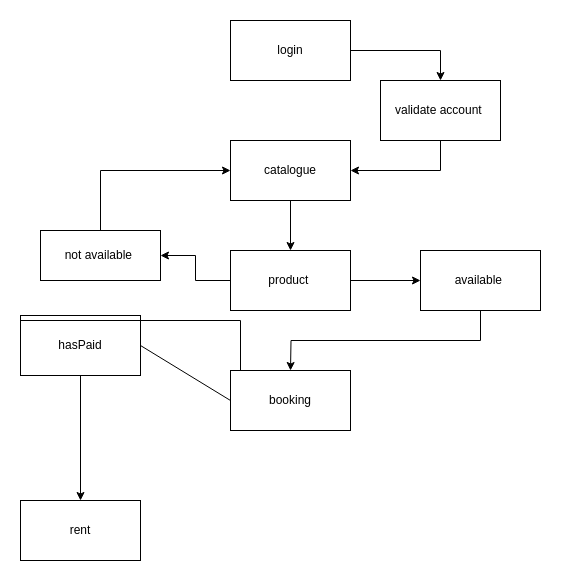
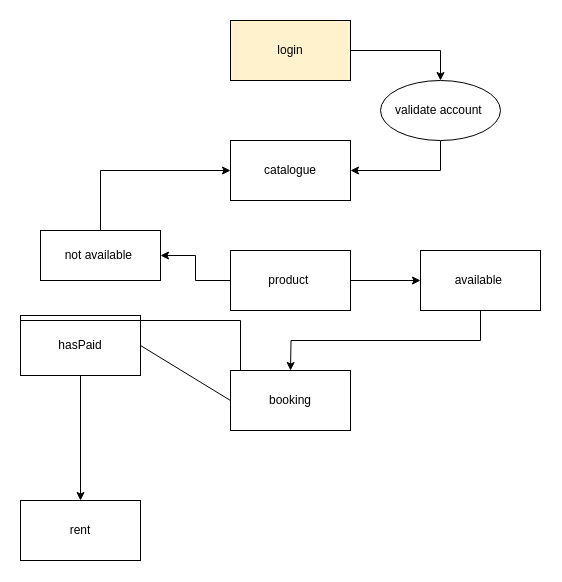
(291, 51) -> (291, 51)
(441, 111) -> (441, 111)
(291, 222) -> none
